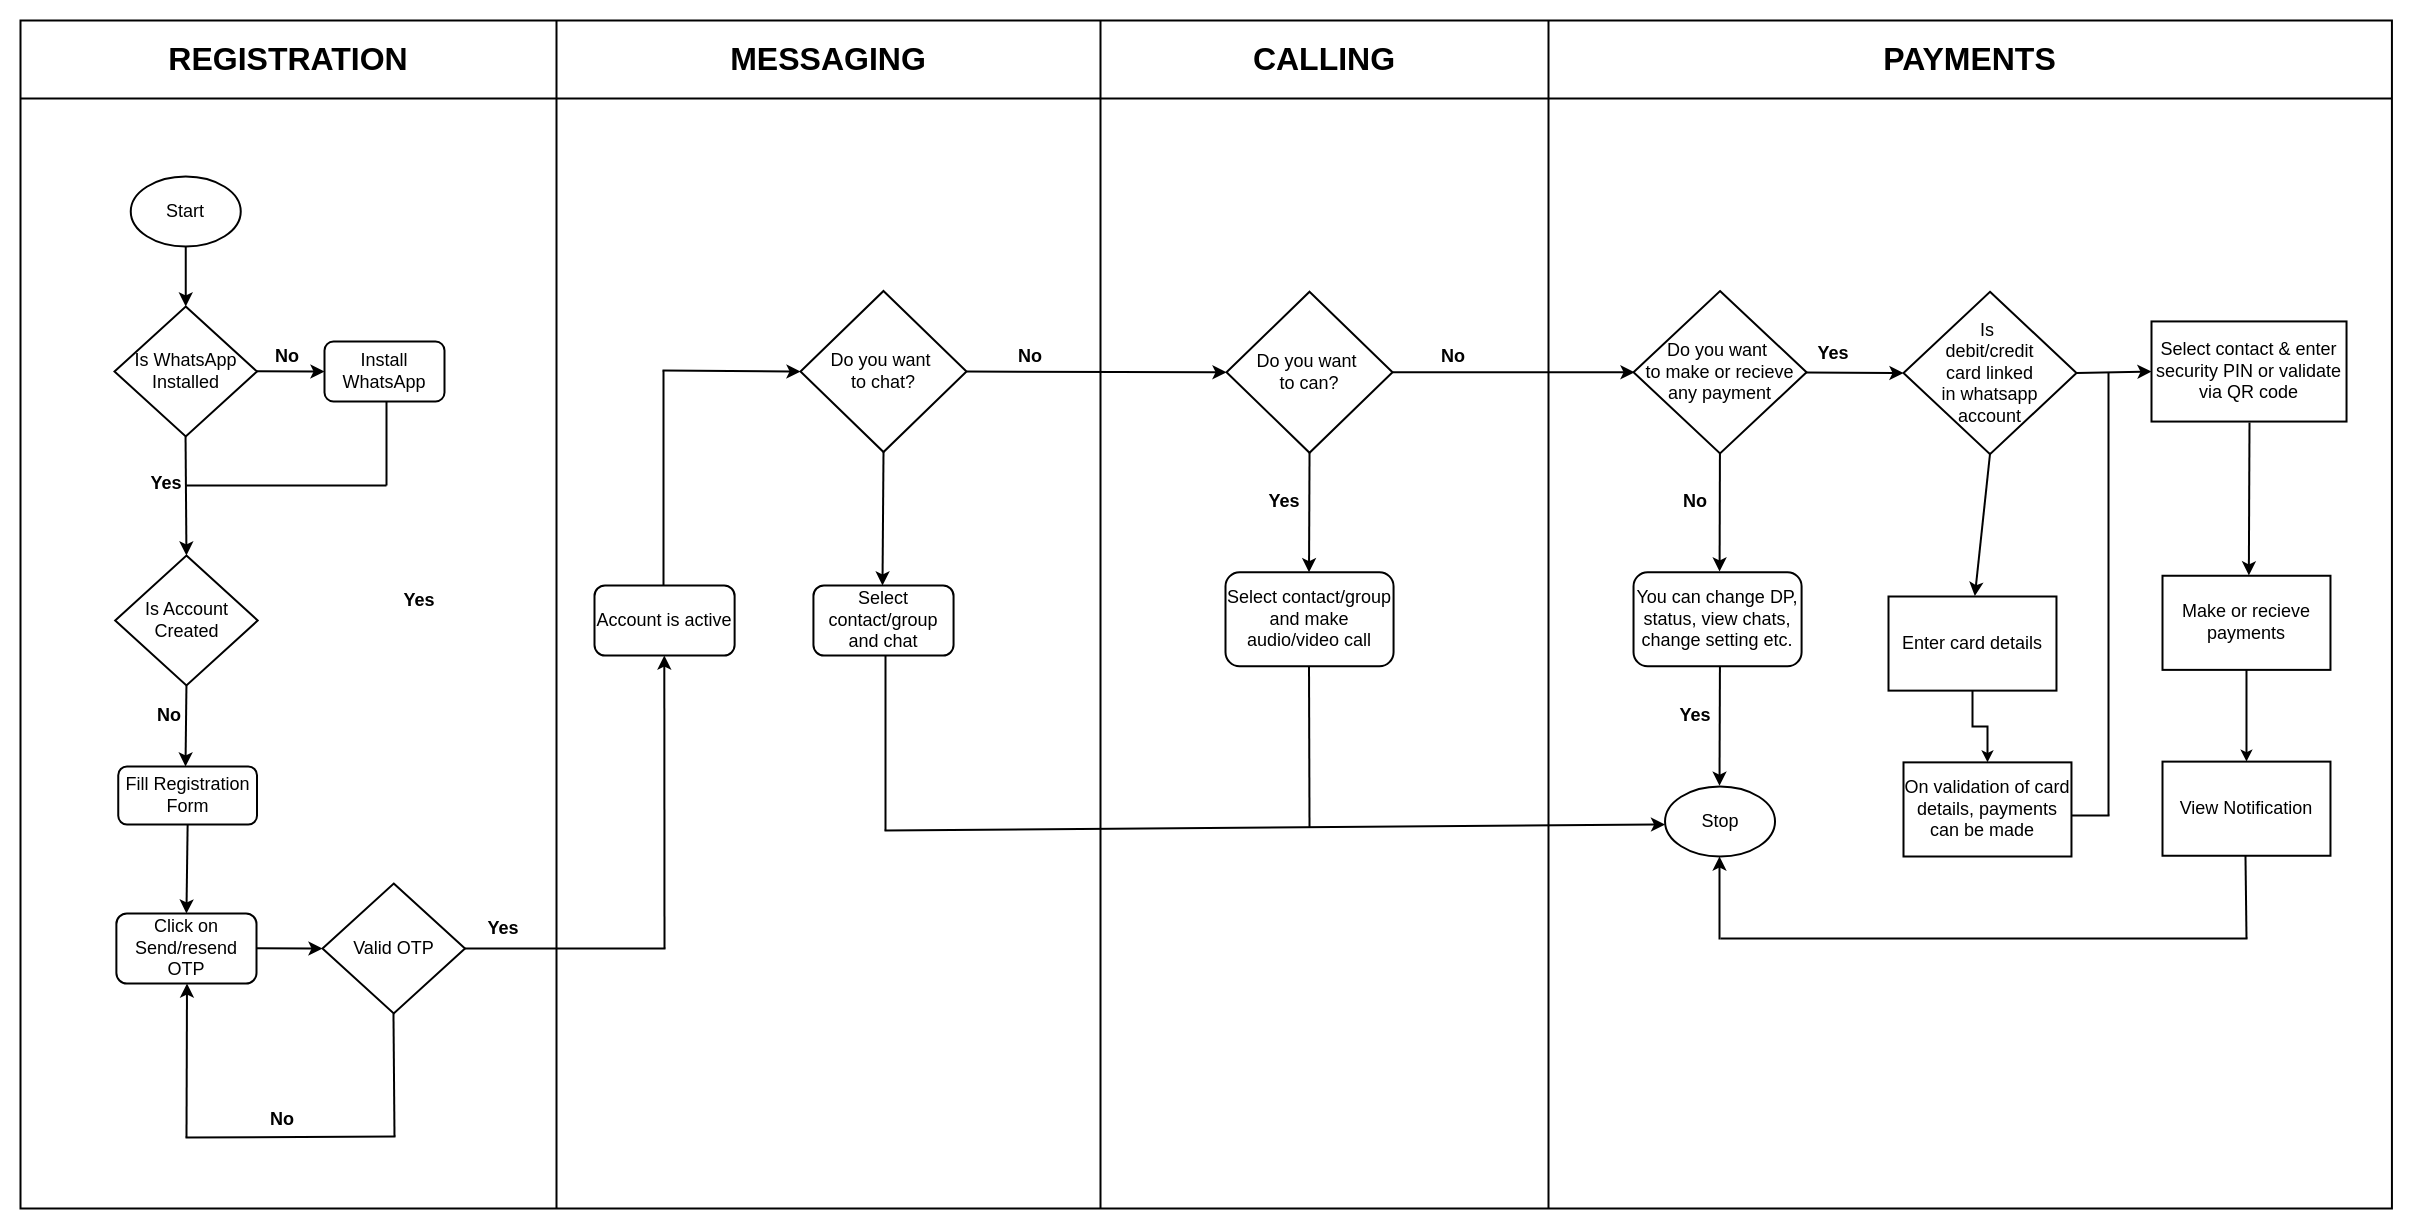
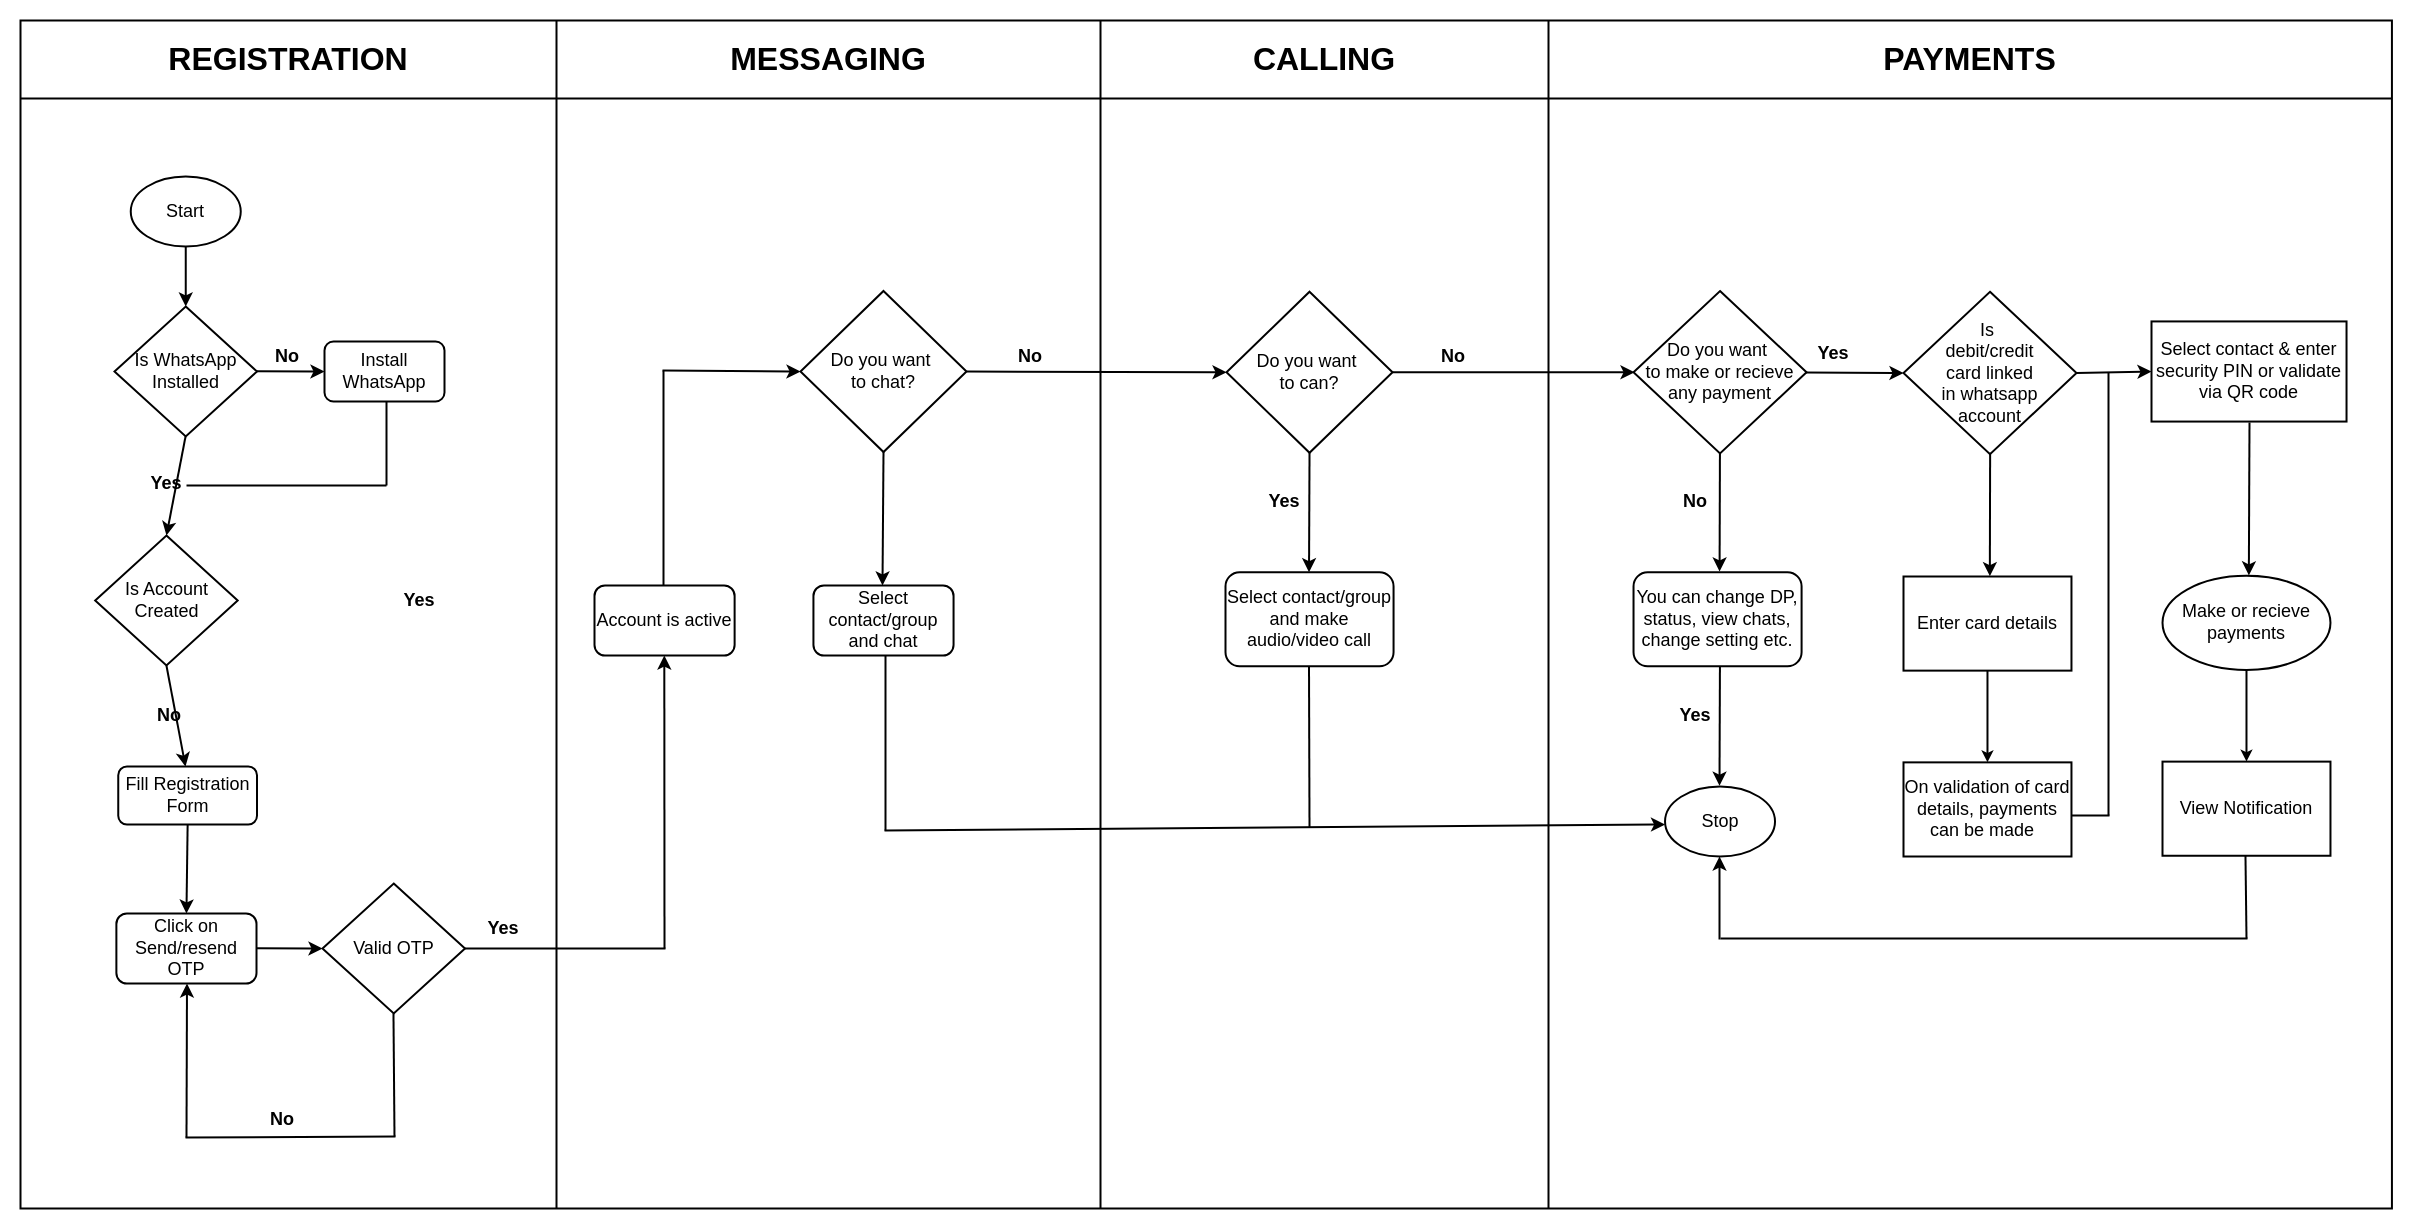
(186, 621) -> (166, 601)
(2246, 623) -> (2246, 623)
(1972, 644) -> (1987, 624)
